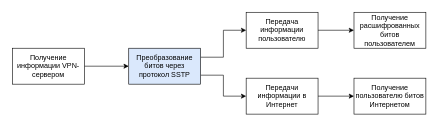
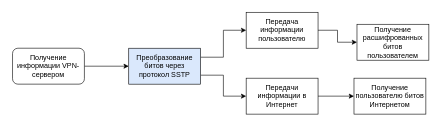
(390, 30) -> (393, 42)
(48, 66) -> (48, 66)
